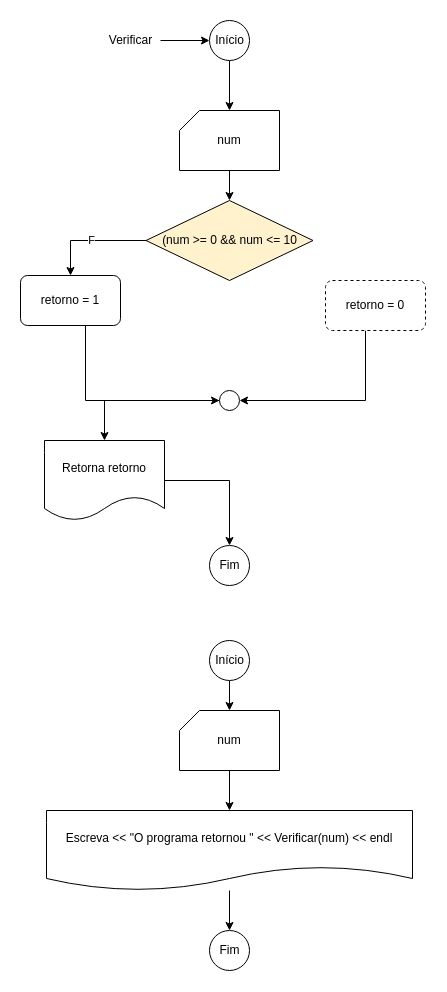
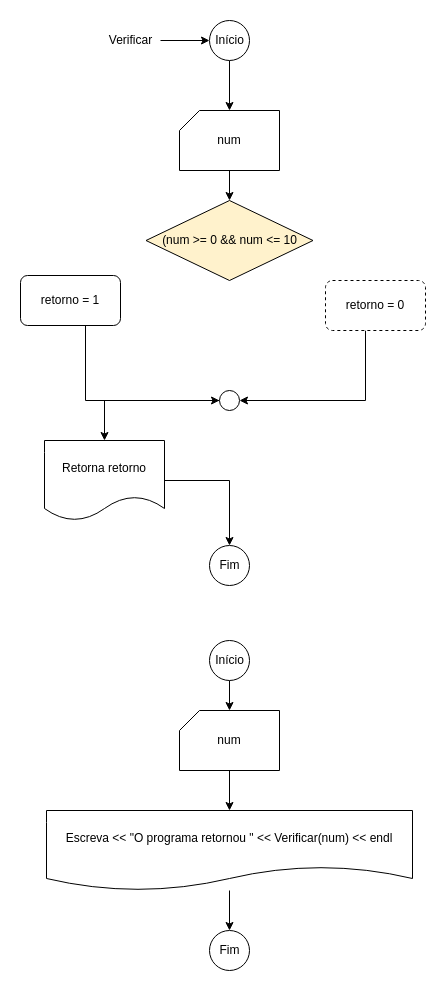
(95, 241) -> none
